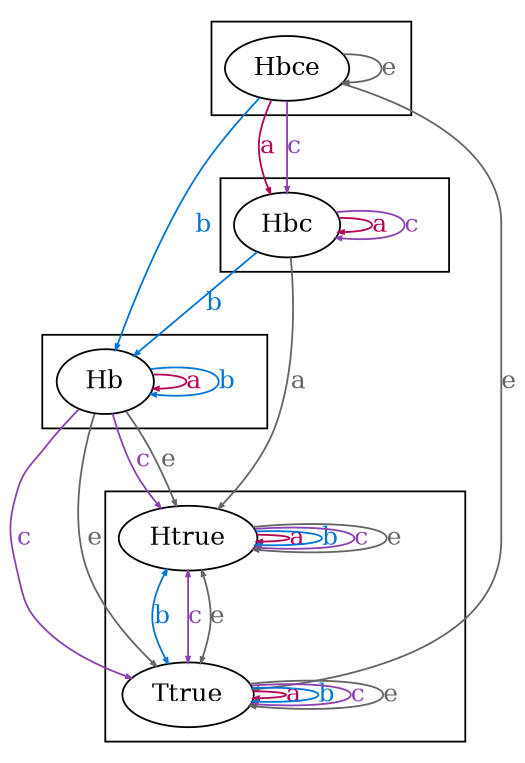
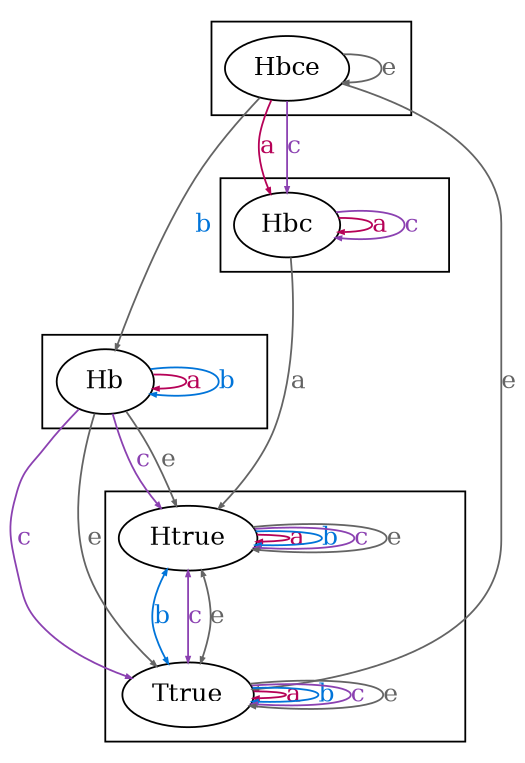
(175, 213) -> (175, 213)
(198, 302) -> none
